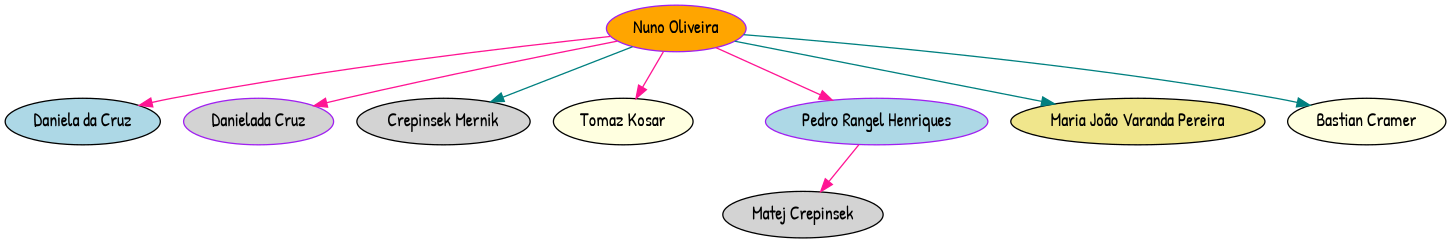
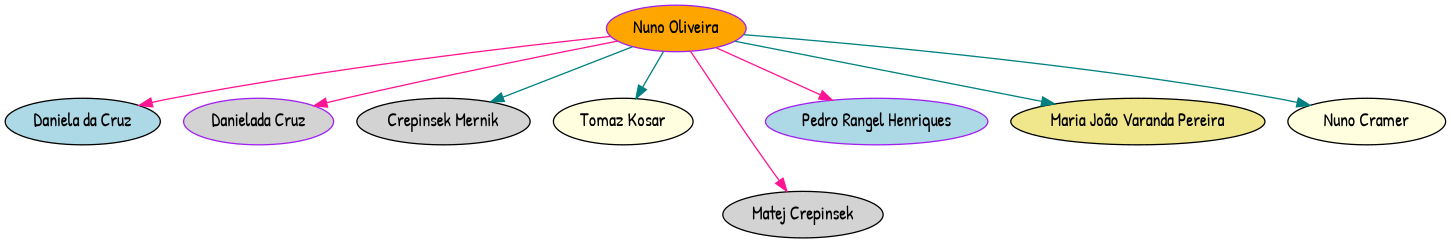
(653, 69) -> (653, 69)
(1367, 122) -> (1367, 122)
(844, 163) -> (734, 116)
